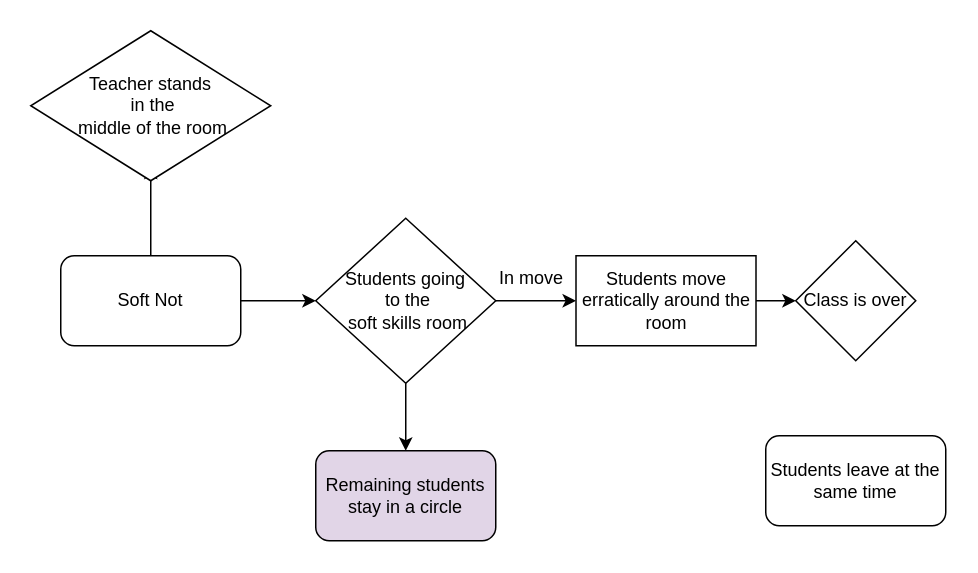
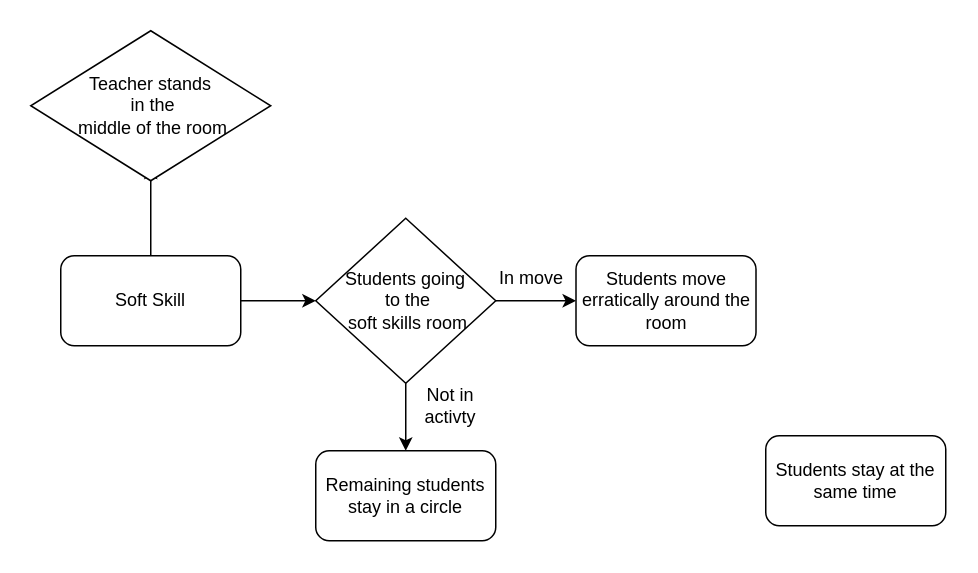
(151, 301) -> (151, 301)
(666, 301) -> (666, 301)
(778, 301) -> none
(856, 301) -> none
none -> (451, 406)
(856, 481) -> (856, 481)
(406, 496) -> (406, 496)
